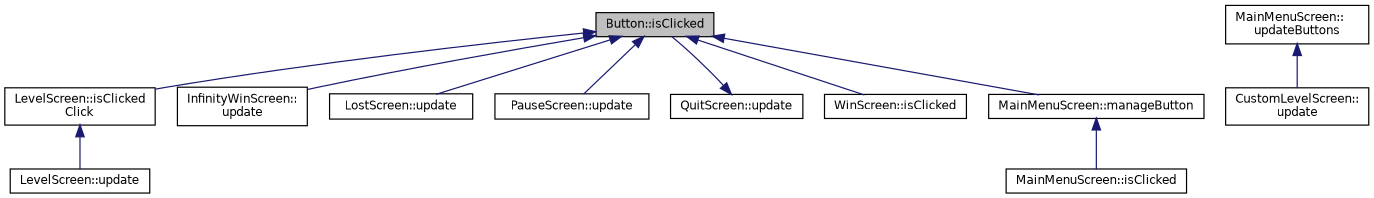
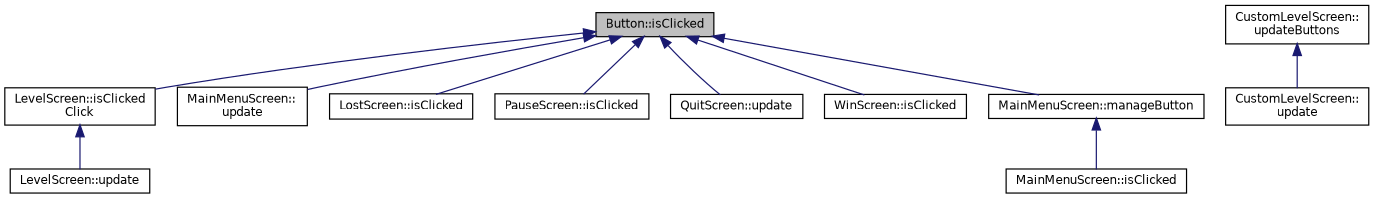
(1297, 25) -> (1297, 25)
(698, 60) -> (693, 71)
(242, 106) -> (242, 106)
(401, 106) -> (401, 106)
(572, 106) -> (572, 106)
